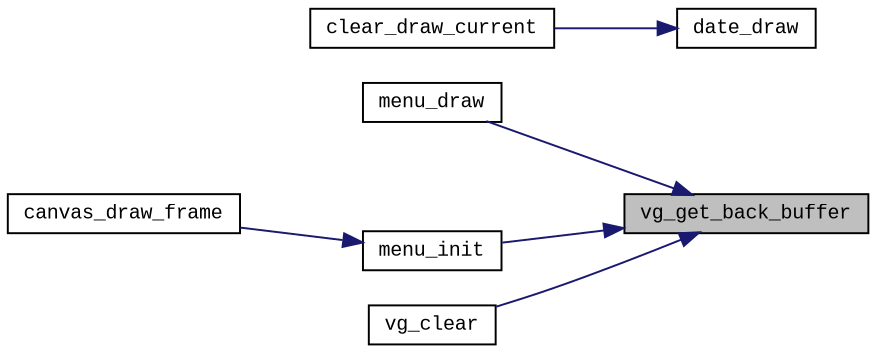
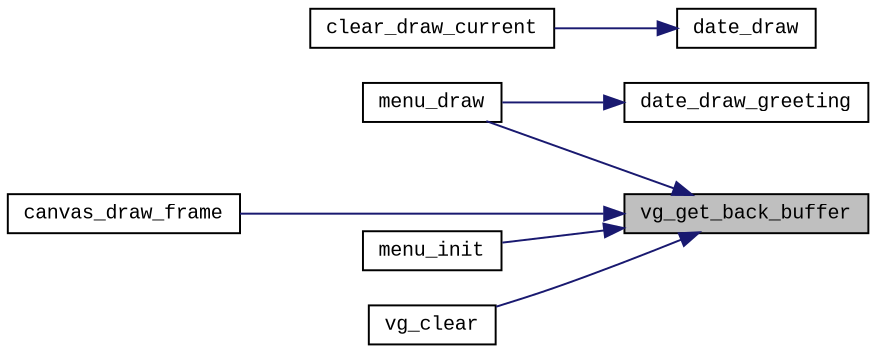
none -> (746, 102)
(292, 234) -> (422, 214)
